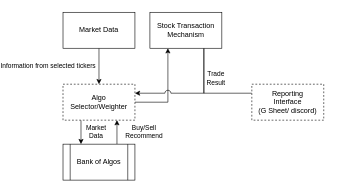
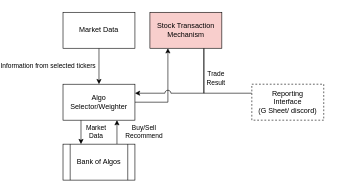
(186, 30) -> (186, 30)
(99, 102) -> (99, 102)
